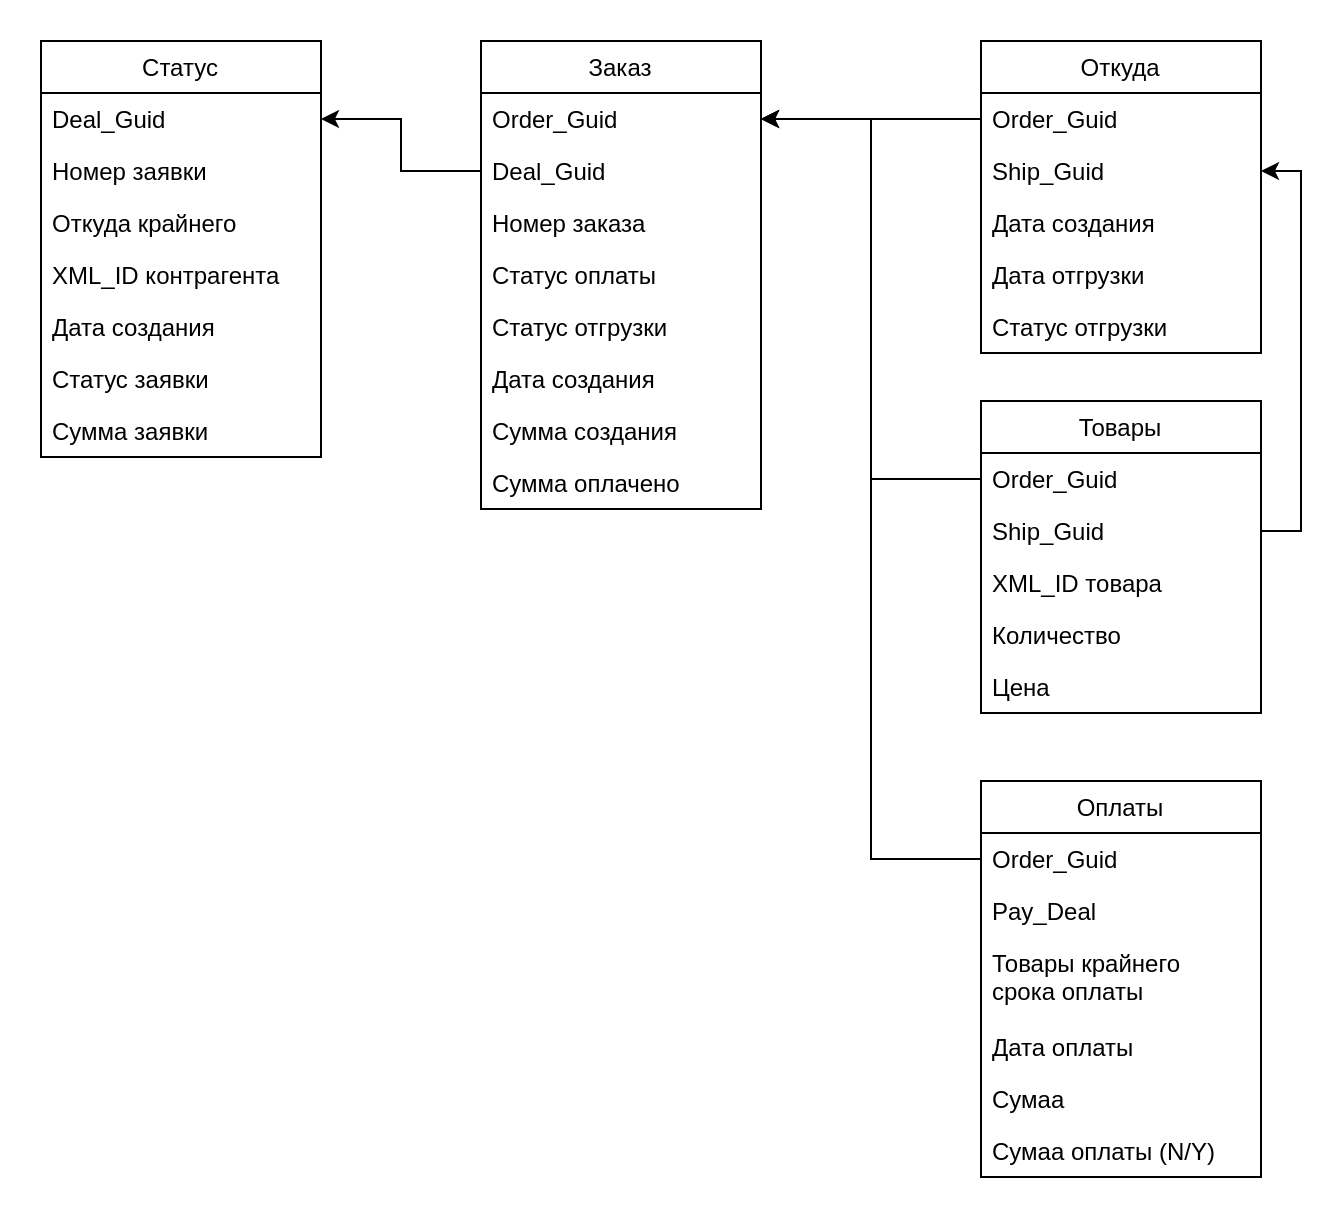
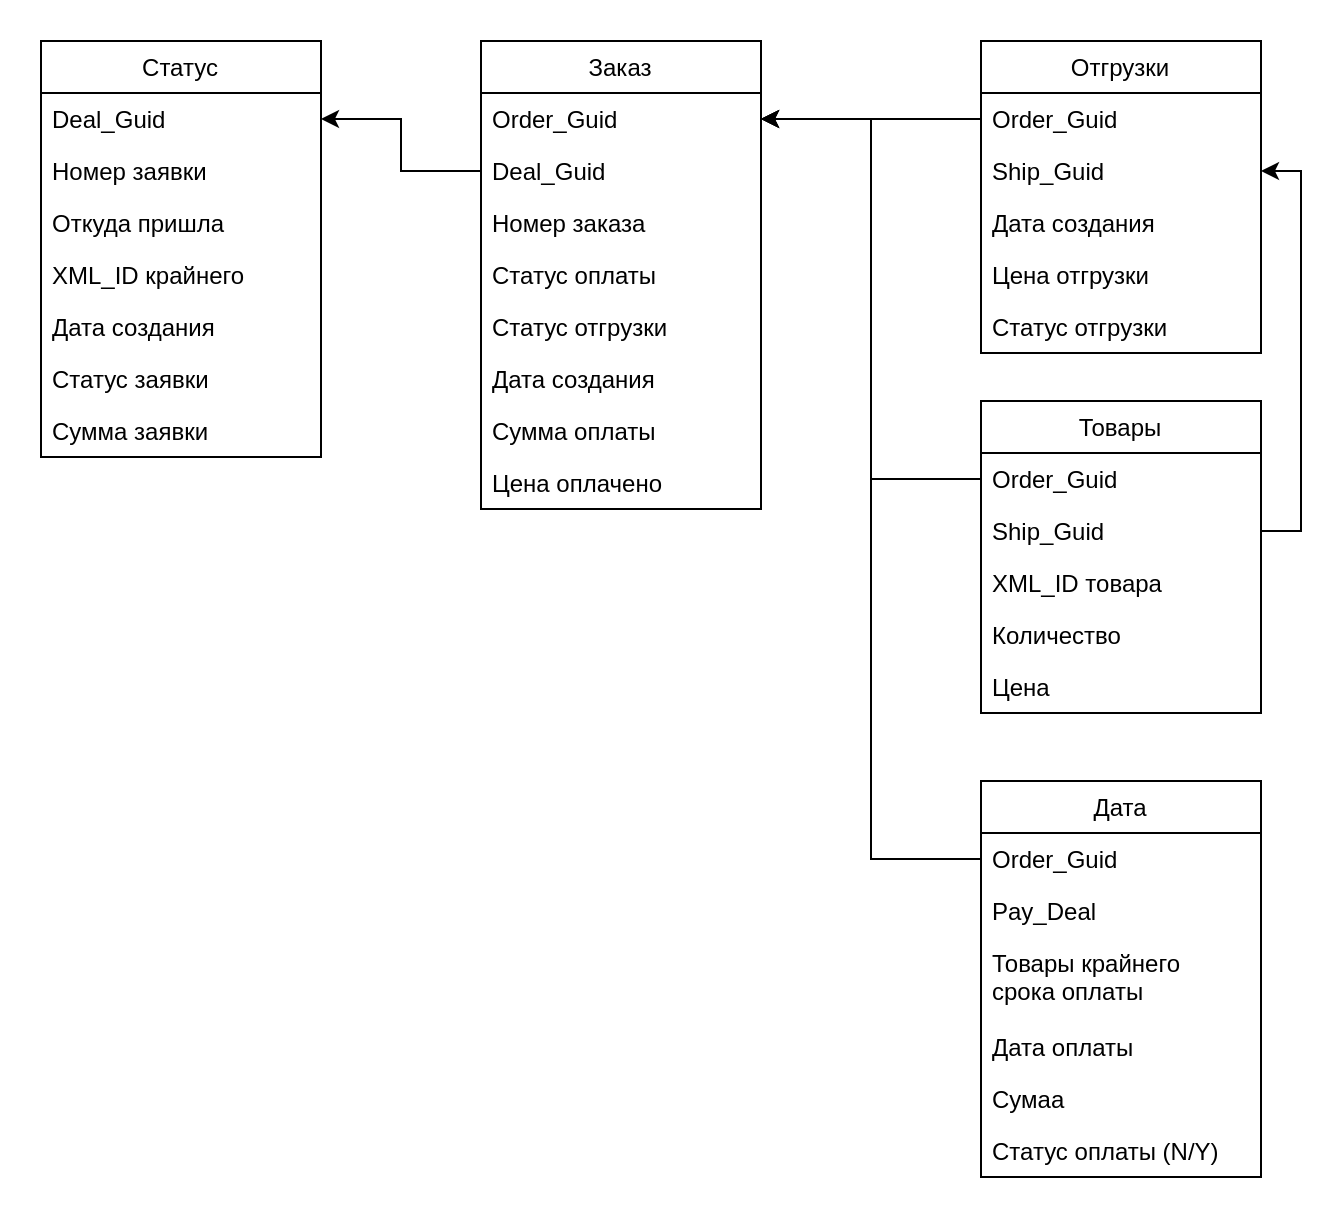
(1120, 68) -> (1120, 68)
(150, 224) -> (136, 224)
(170, 276) -> (150, 276)
(1076, 276) -> (1076, 276)
(583, 432) -> (570, 432)
(583, 484) -> (576, 484)
(1120, 808) -> (1120, 808)
(1107, 1152) -> (1113, 1152)
